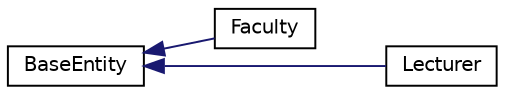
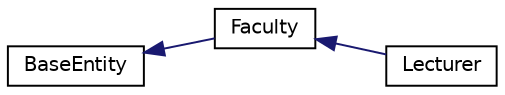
(275, 66) -> (361, 49)
